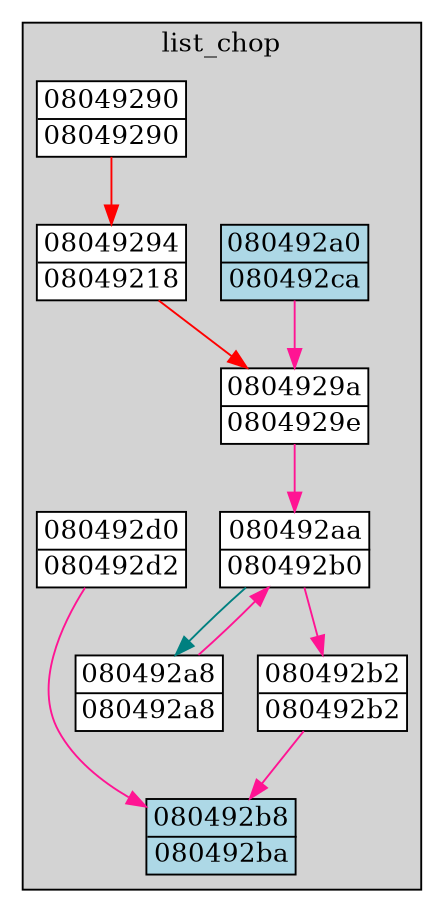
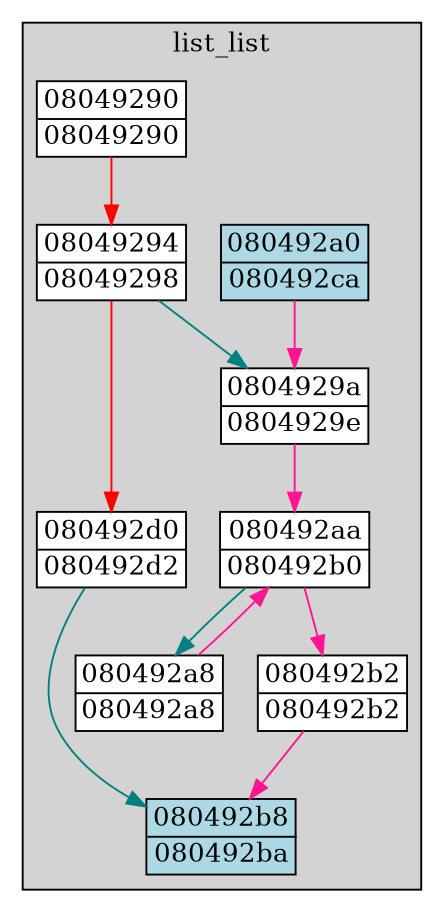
(222, 44) -> (222, 44)
(112, 280) -> (112, 280)
(195, 328) -> (195, 328)
none -> (111, 396)
(50, 705) -> (50, 705)
